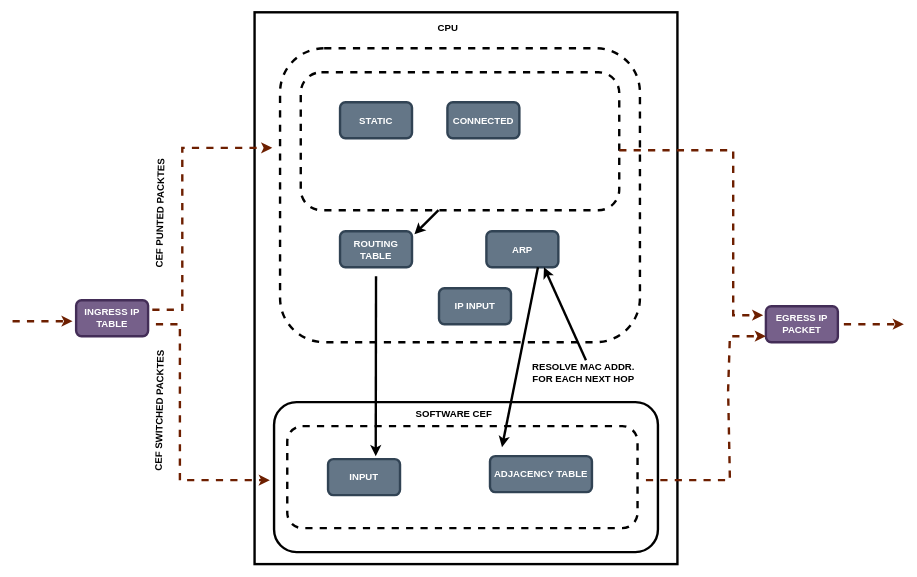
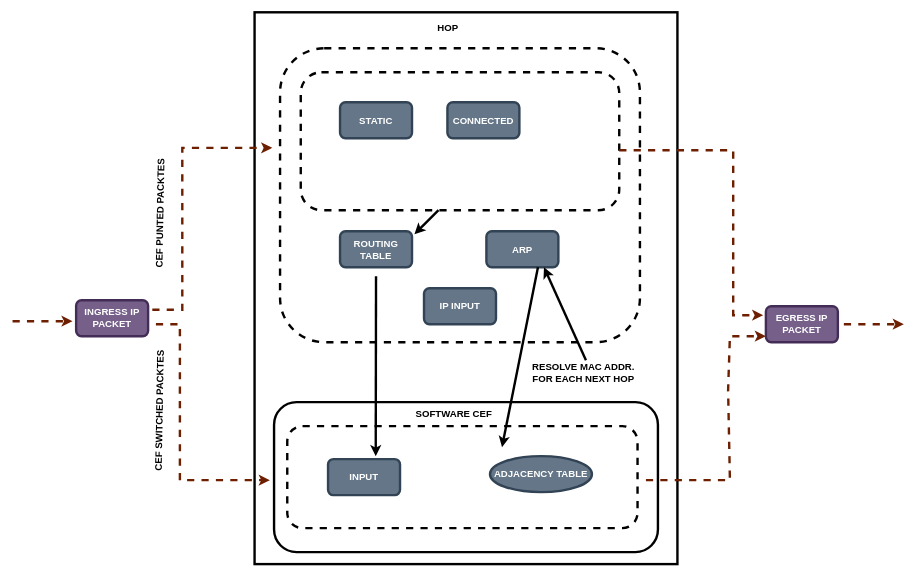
(448, 27) -> (448, 27)
(475, 306) -> (460, 306)
(112, 318) -> (112, 318)
(541, 474) -> (541, 474)
